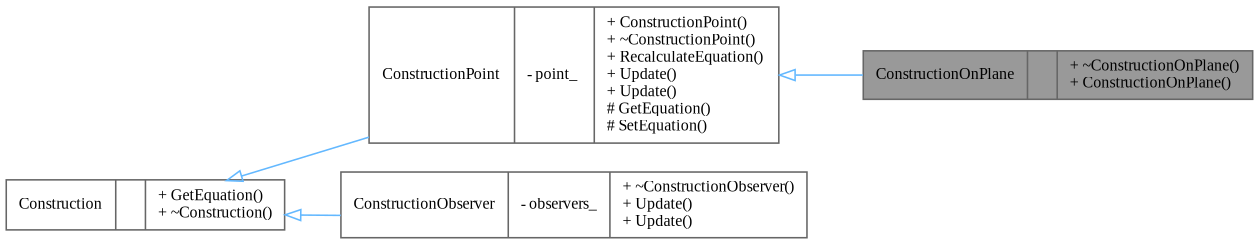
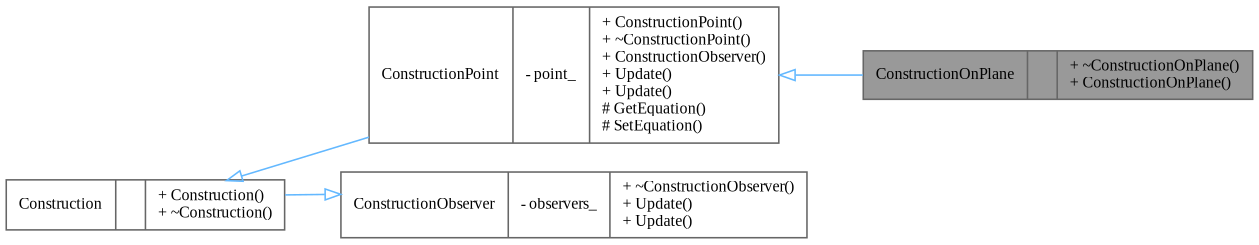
(685, 57) -> (684, 57)
(210, 195) -> (211, 195)
(321, 215) -> (305, 195)
